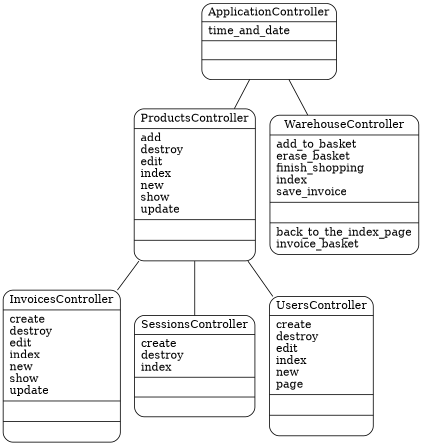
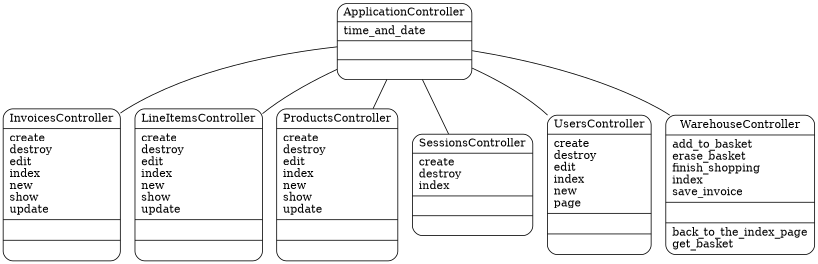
(151, 138) -> (301, 138)
none -> (199, 185)
(318, 244) -> (703, 244)
(128, 276) -> (225, 68)
(260, 279) -> (512, 89)
(195, 288) -> (436, 107)
